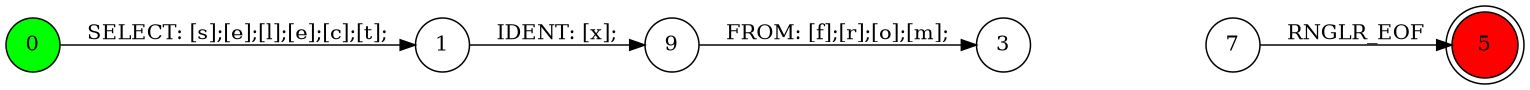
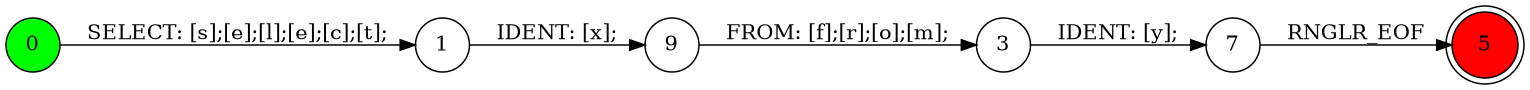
none -> (1111, 45)
